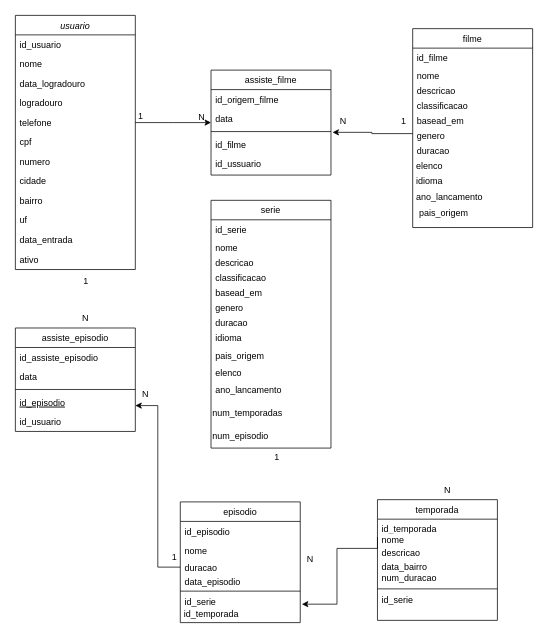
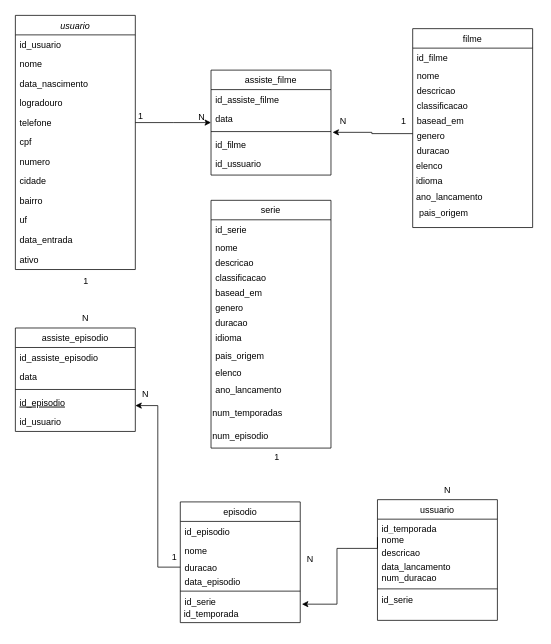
(56, 84) -> (56, 84)
(248, 100) -> (251, 100)
(437, 510) -> (437, 510)
(408, 567) -> (418, 567)
